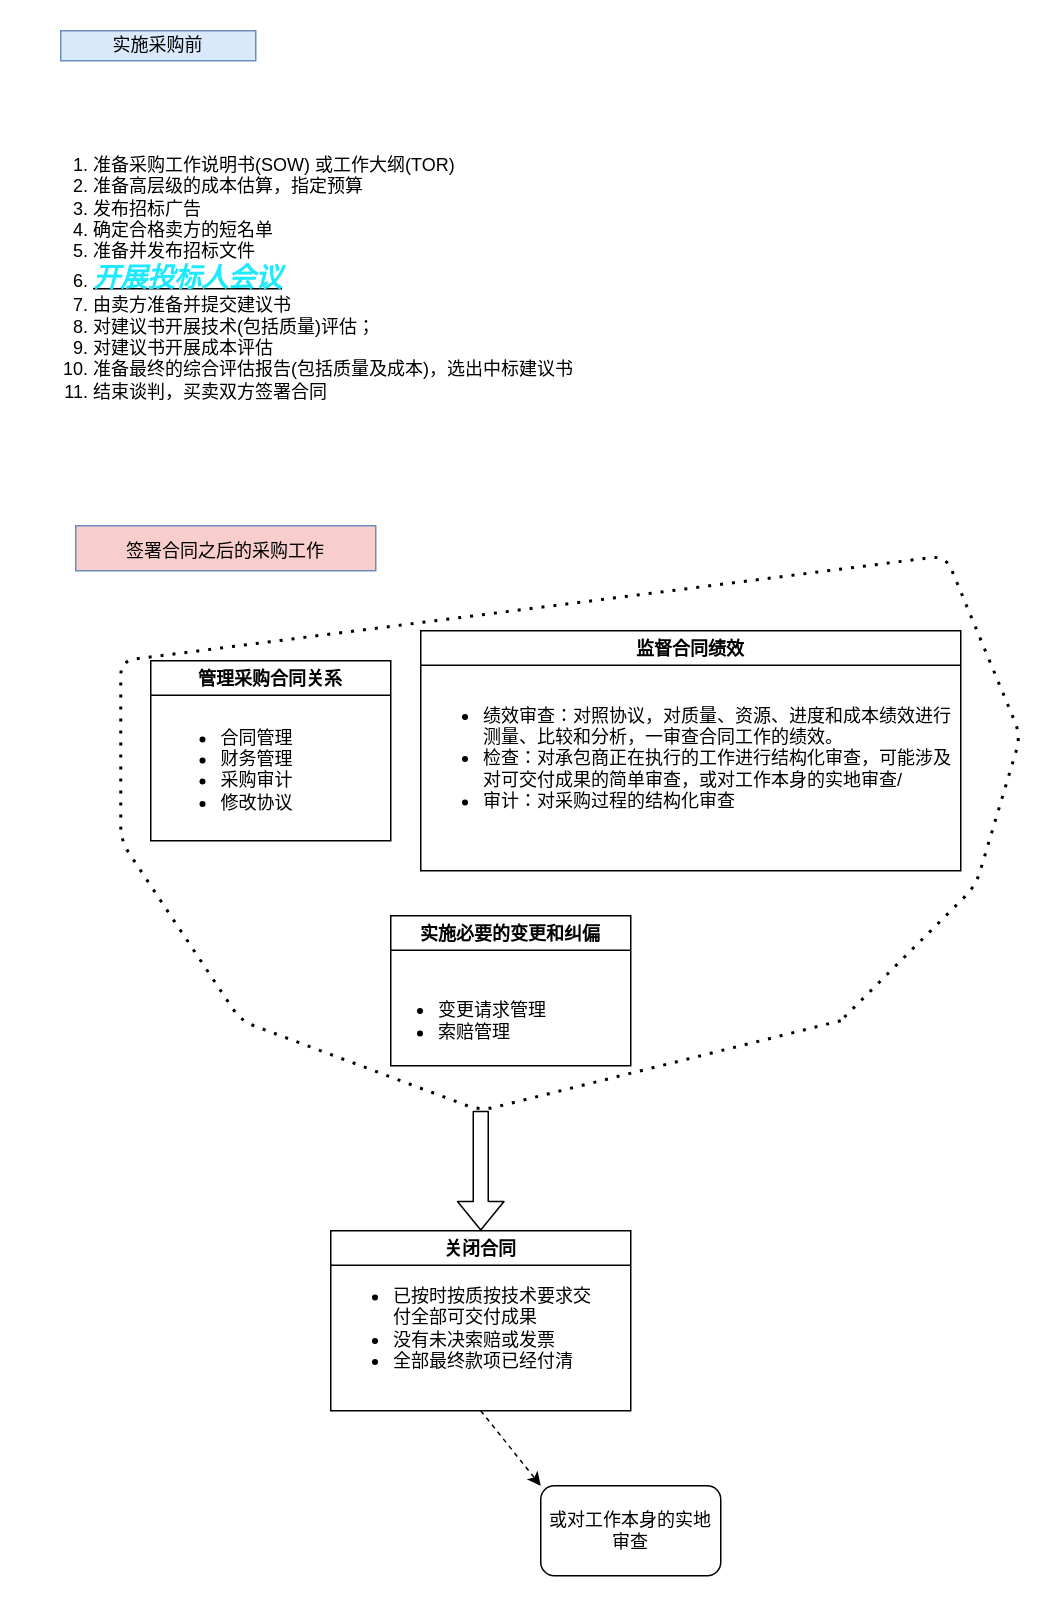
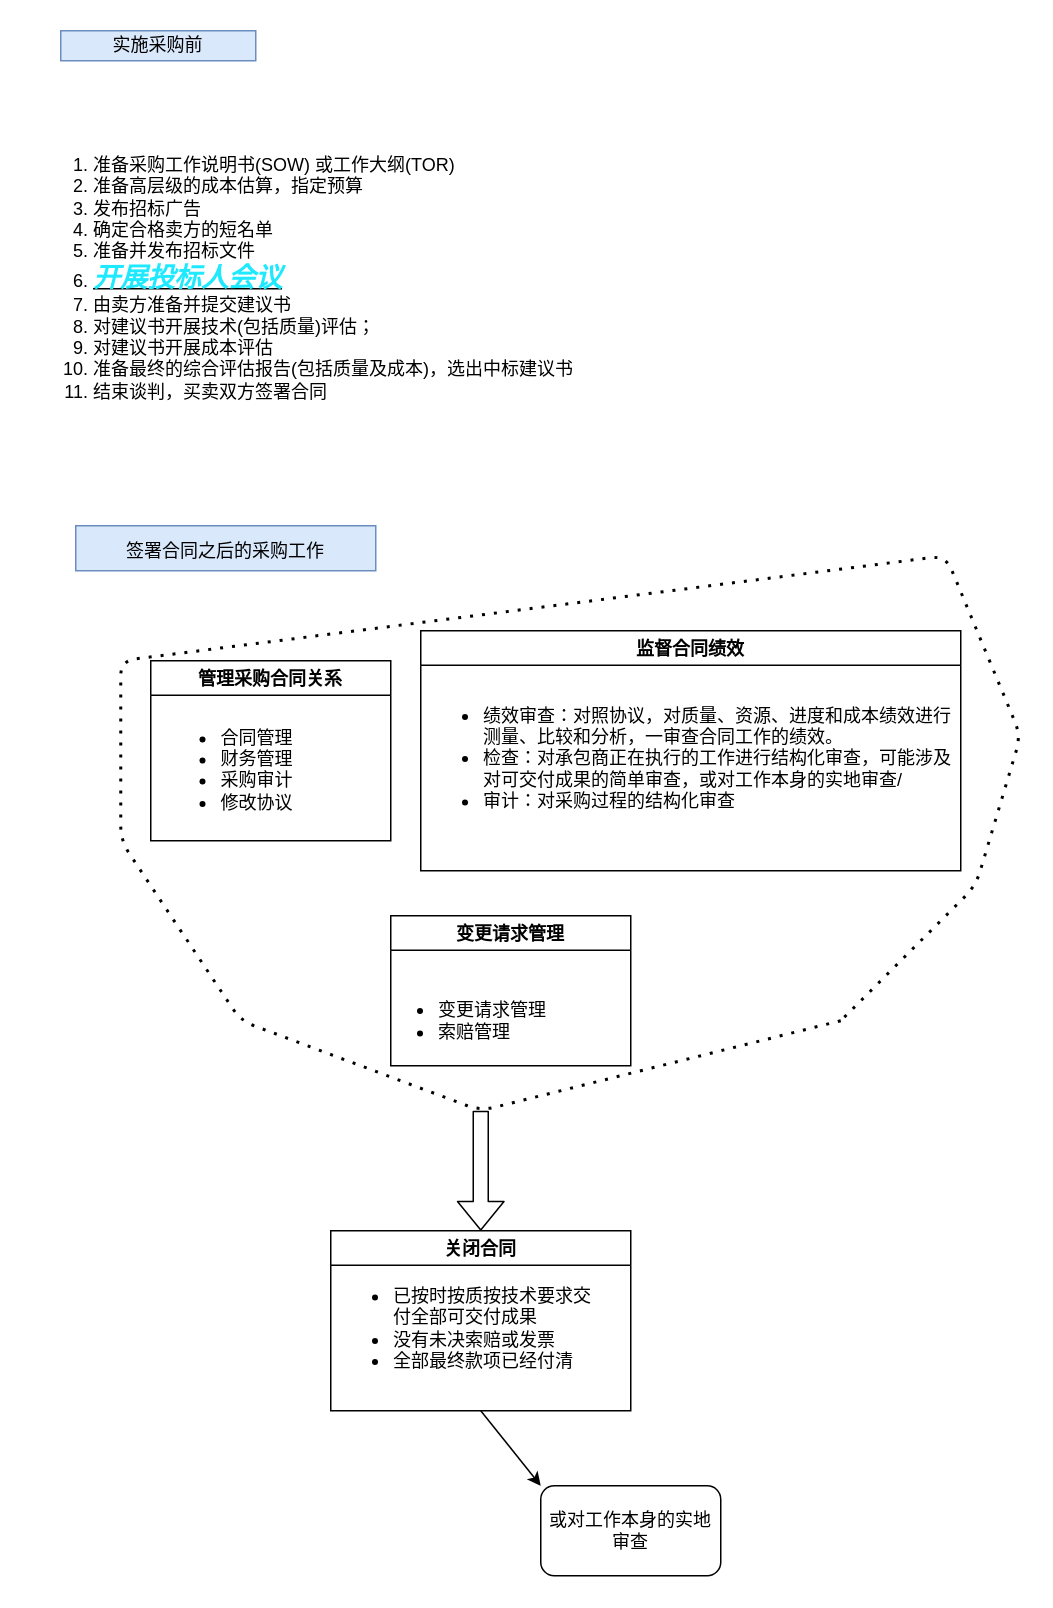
(226, 548) -> (226, 548)
(510, 934) -> (510, 934)
(507, 1444) -> (507, 1444)
